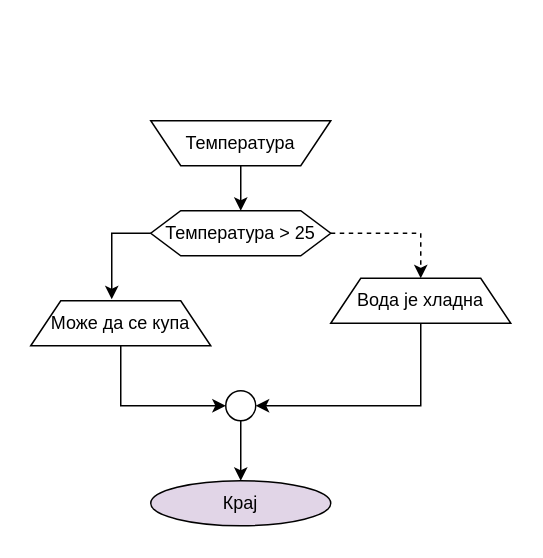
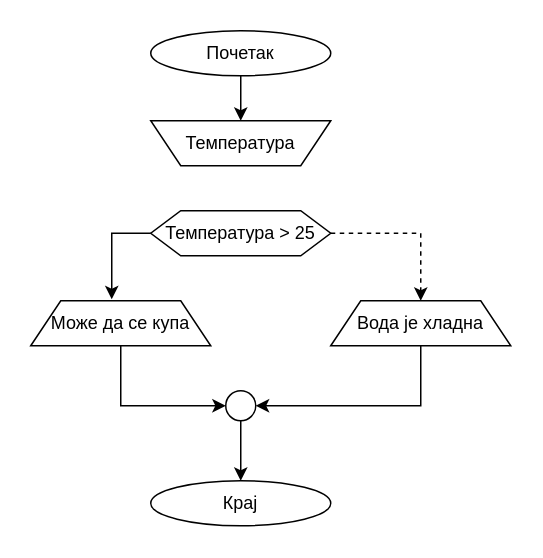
none -> (241, 53)
none -> (241, 93)
(241, 194) -> none
(421, 301) -> (421, 323)
(241, 503) -> (241, 503)
